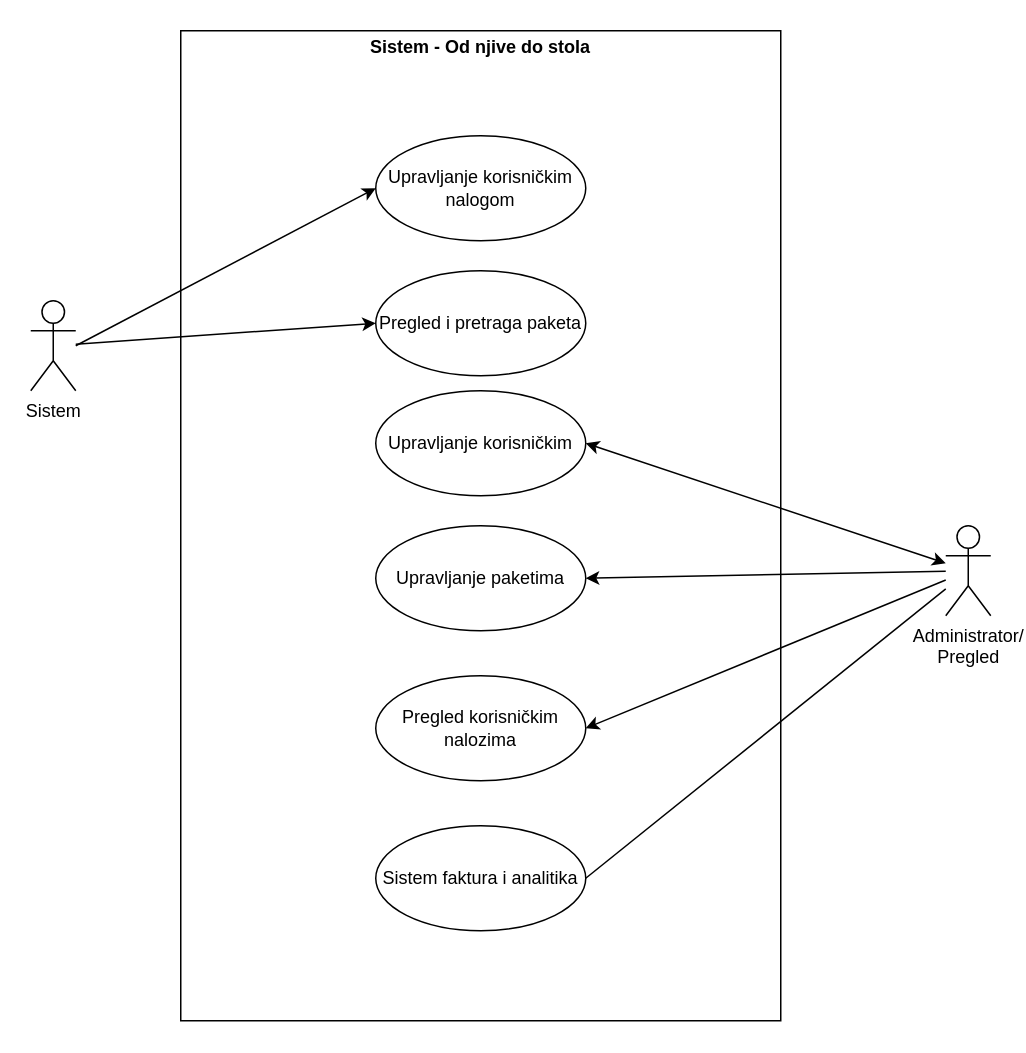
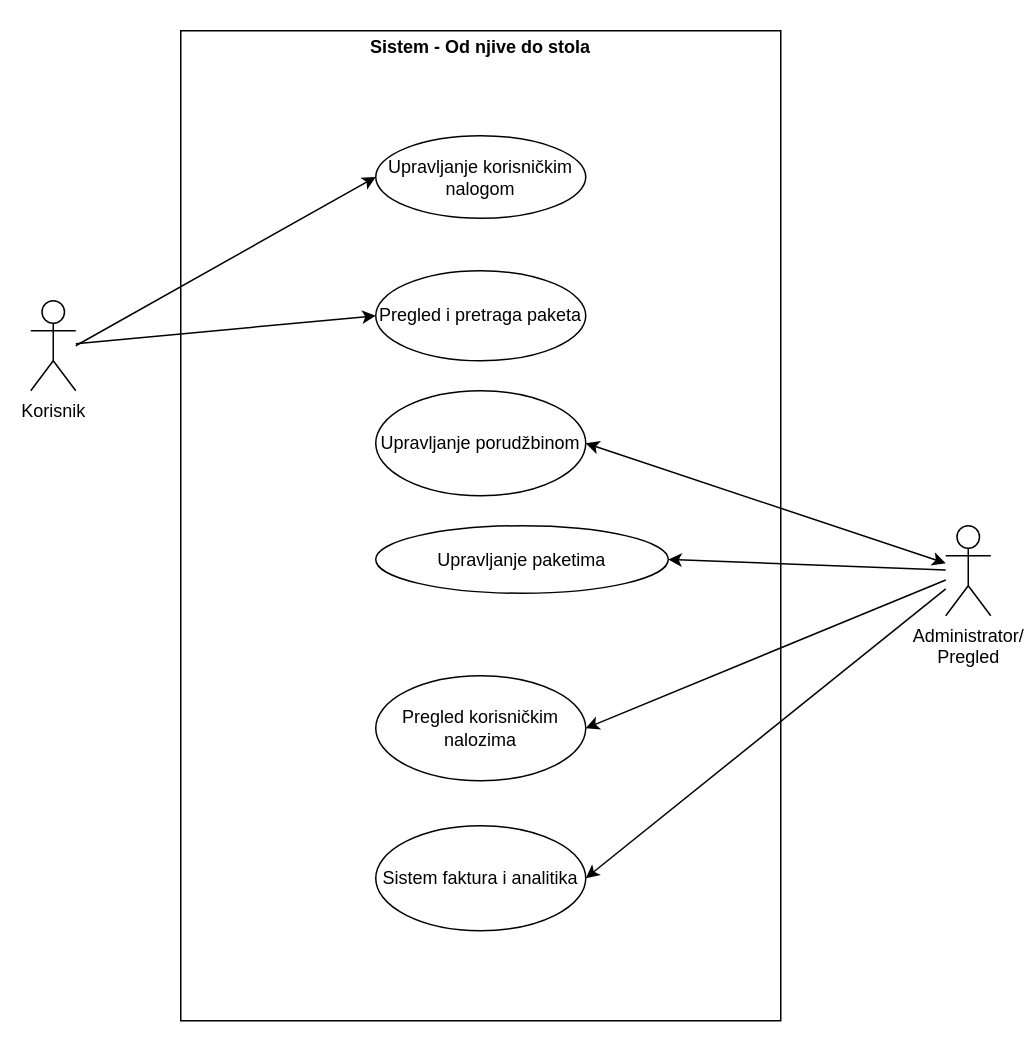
(481, 188) -> (481, 177)
(481, 323) -> (481, 316)
(54, 412) -> (54, 412)
(481, 443) -> (481, 443)
(481, 578) -> (522, 560)
(591, 874) -> (595, 871)
